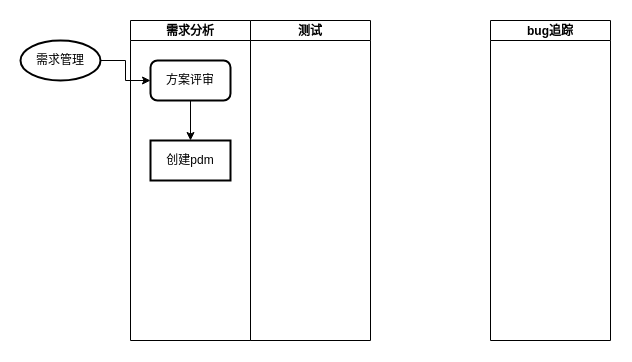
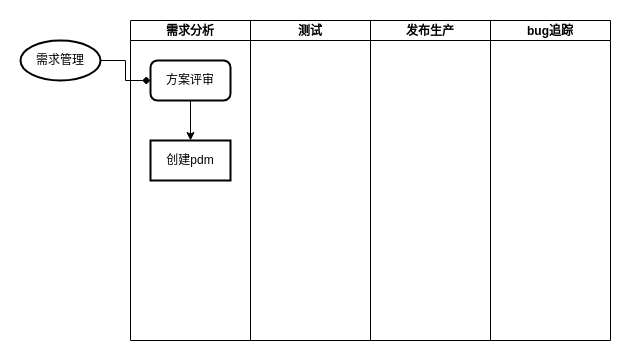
(142, 81) -> (142, 81)
none -> (431, 181)
